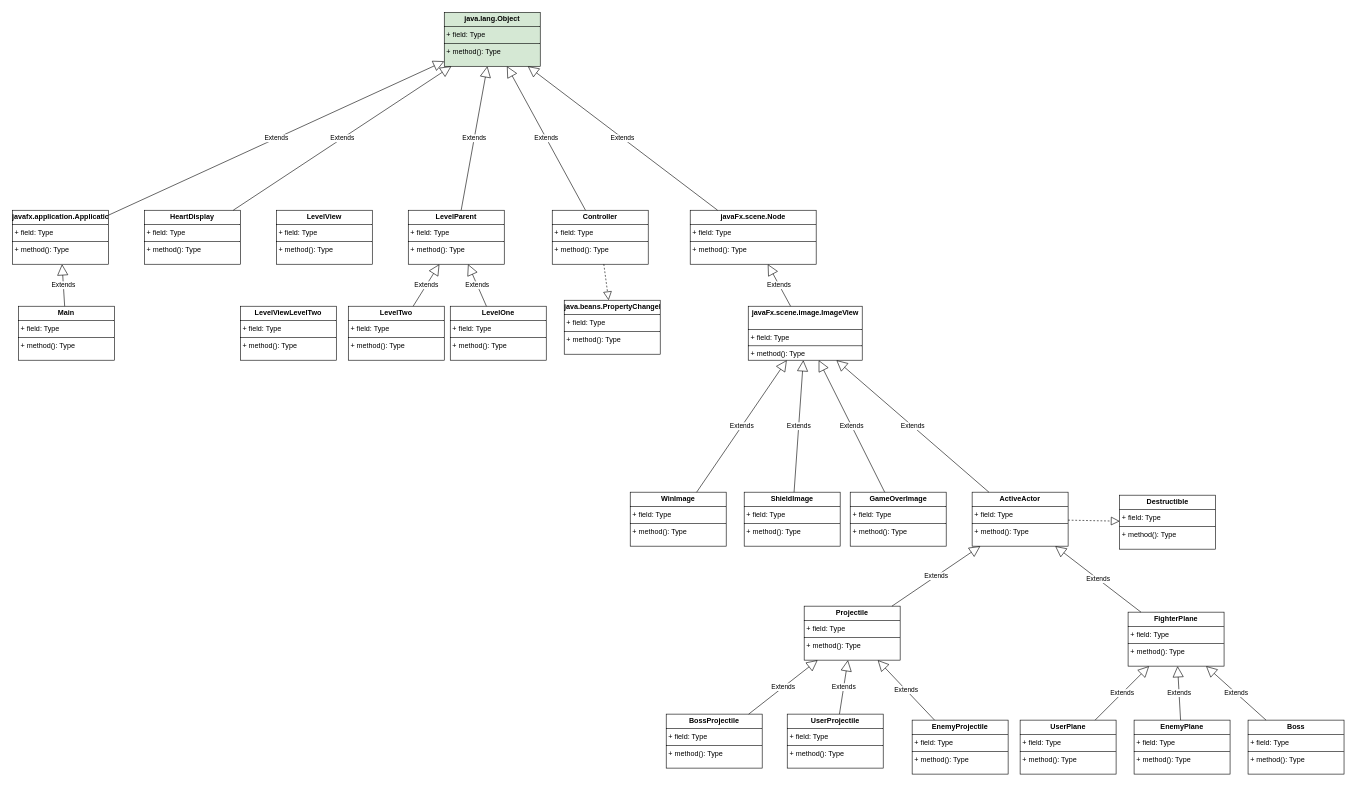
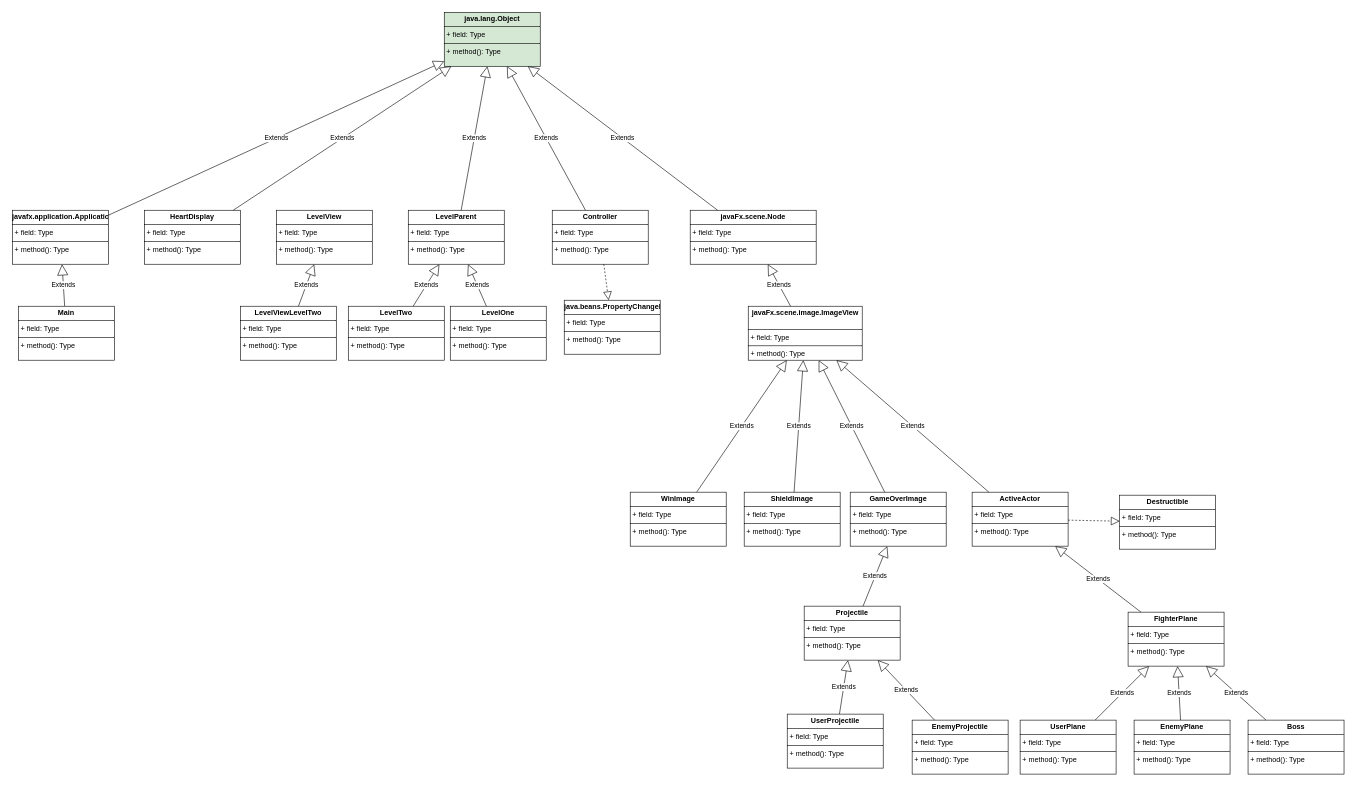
none -> (304, 291)
(931, 580) -> (873, 582)
(779, 691) -> none
(714, 741) -> none
